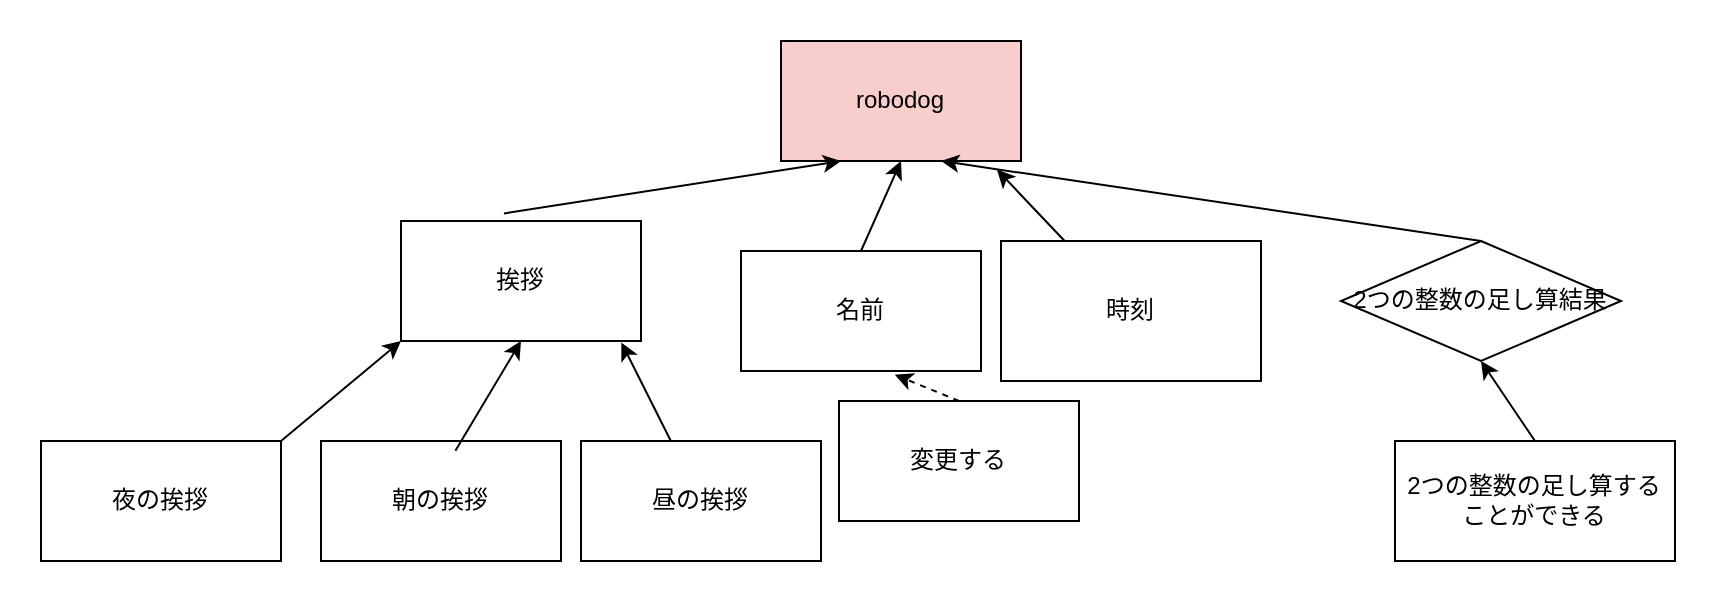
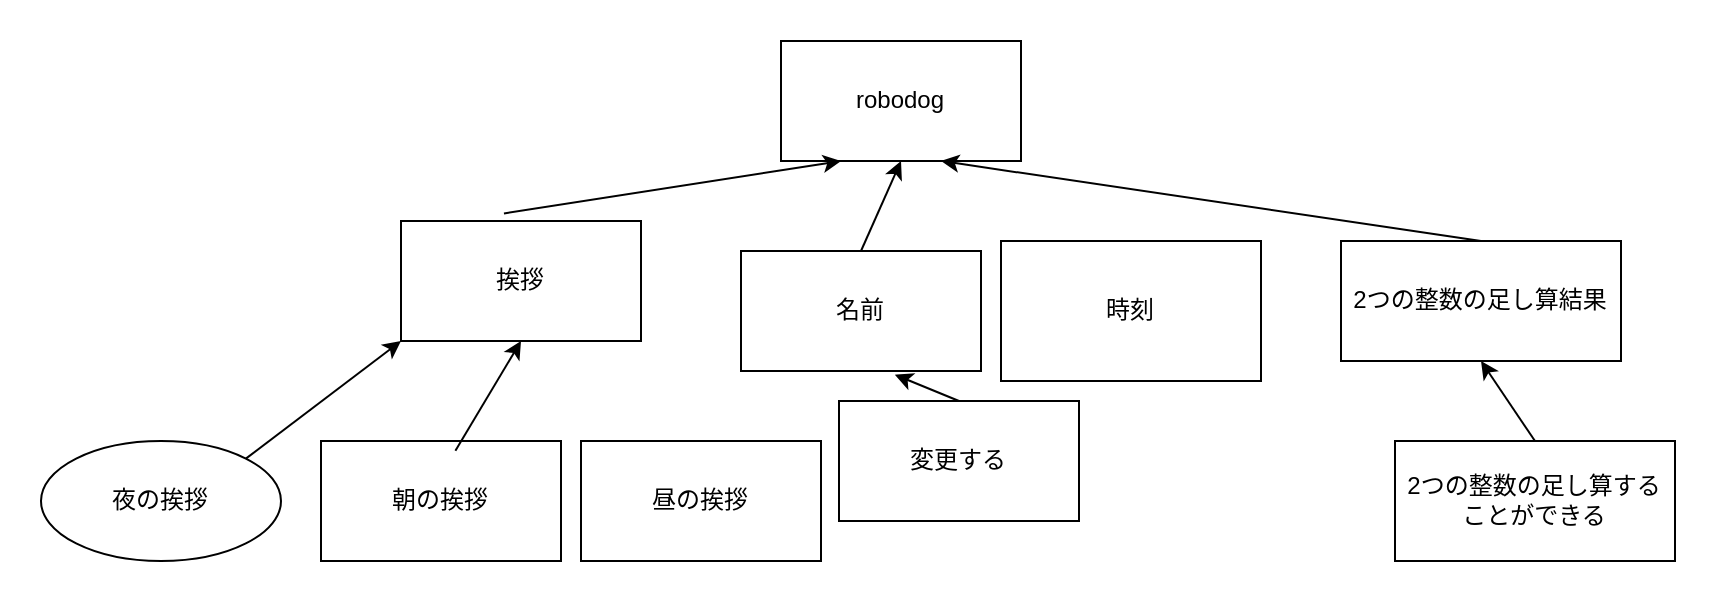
(901, 101) -> (901, 101)
(1036, 210) -> none
(1481, 301) -> (1481, 301)
(931, 390) -> (931, 390)
(649, 398) -> none
(161, 501) -> (161, 501)
